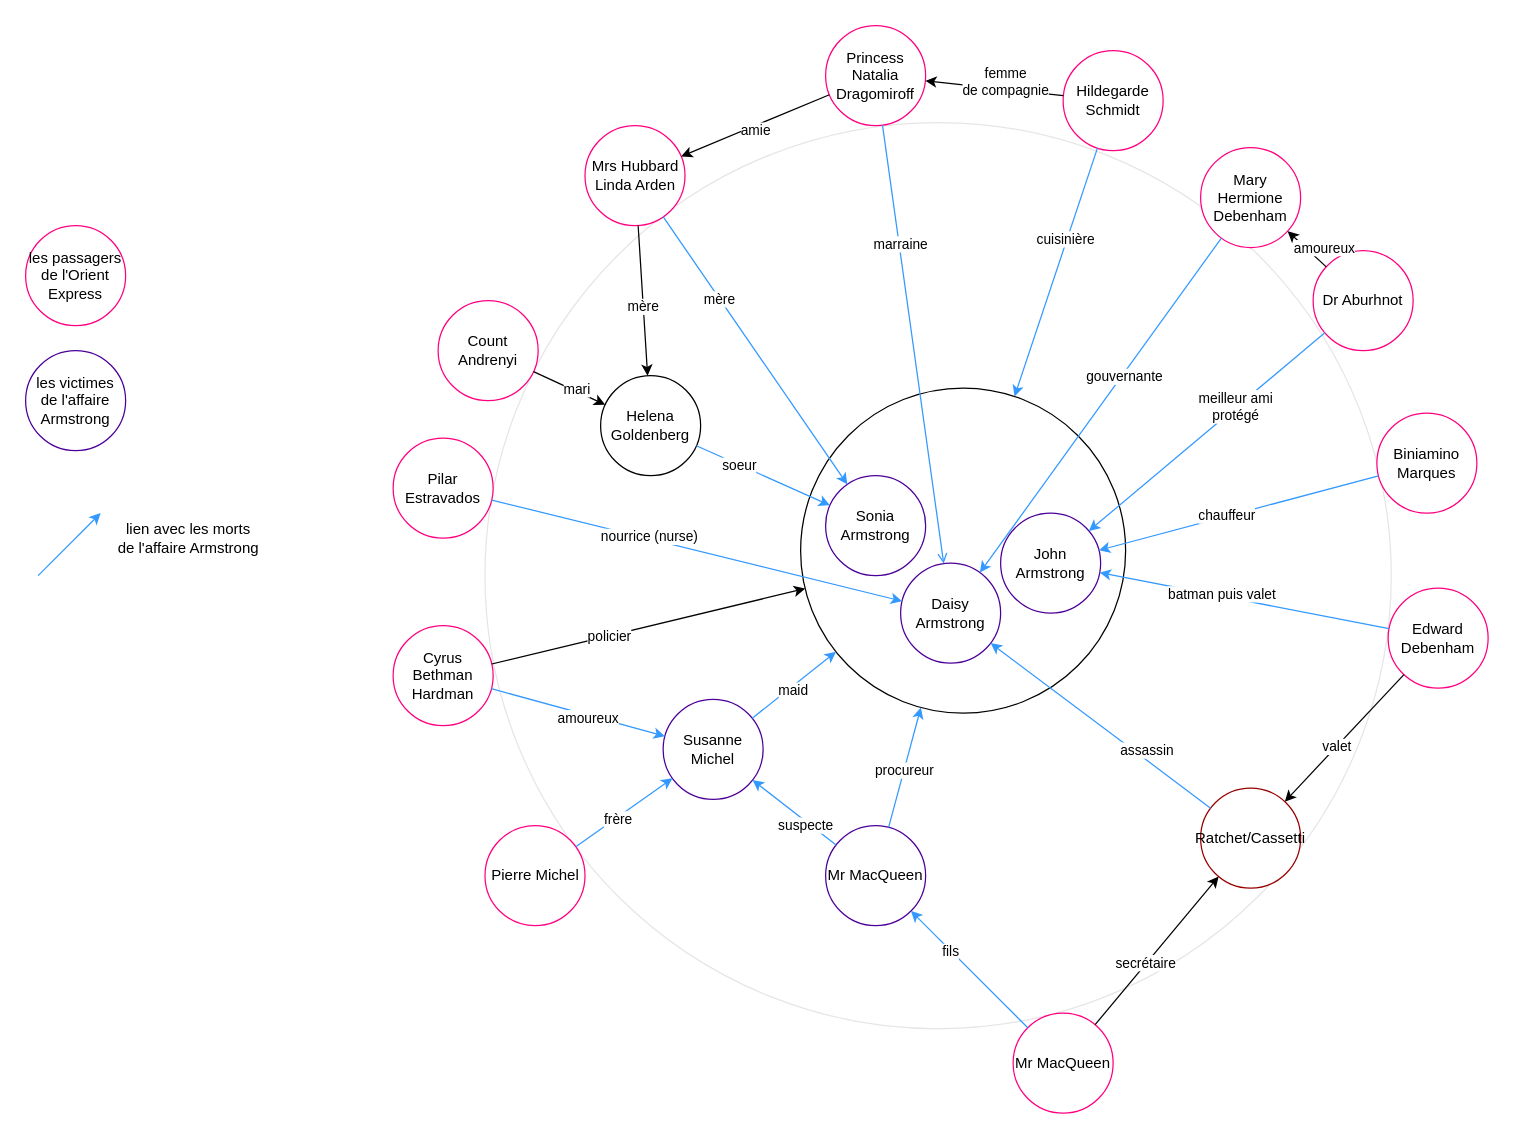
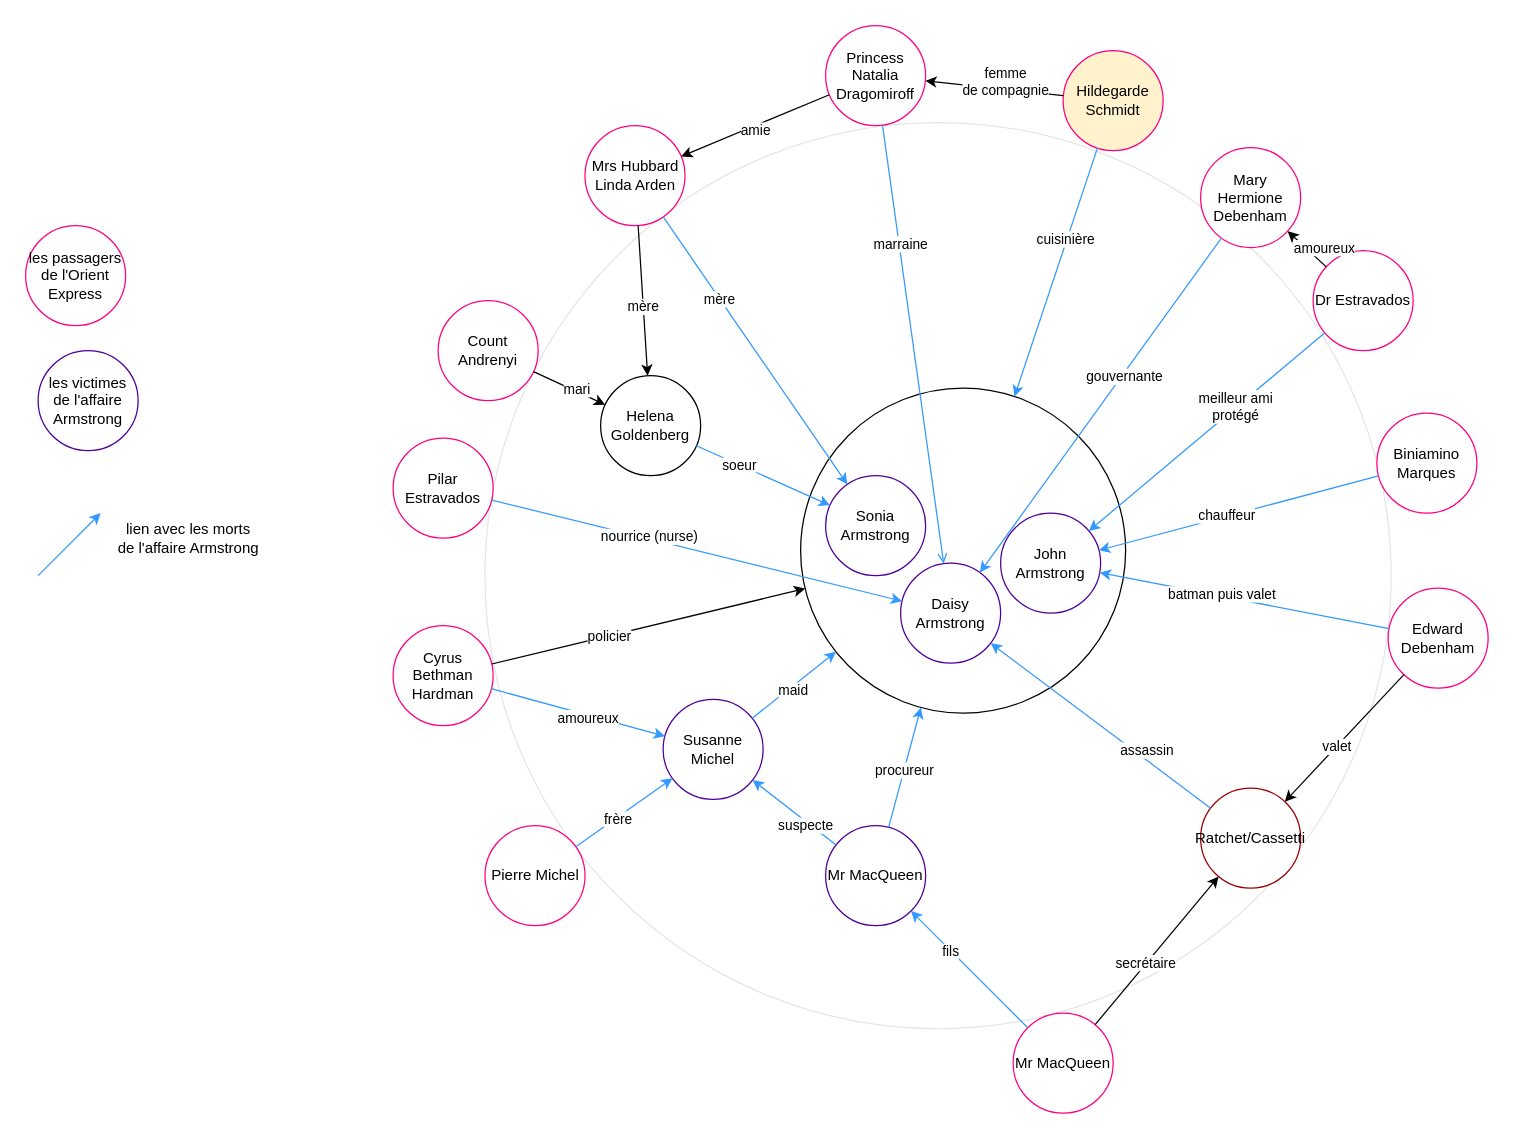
(1113, 101) -> (1113, 101)
(1363, 301) -> (1363, 301)
(76, 401) -> (88, 401)
